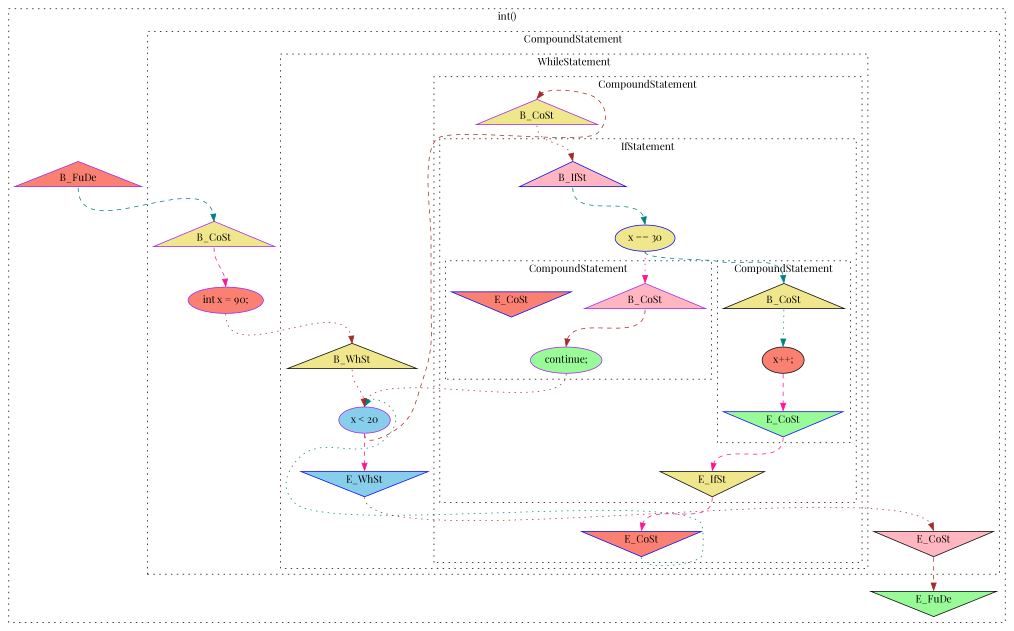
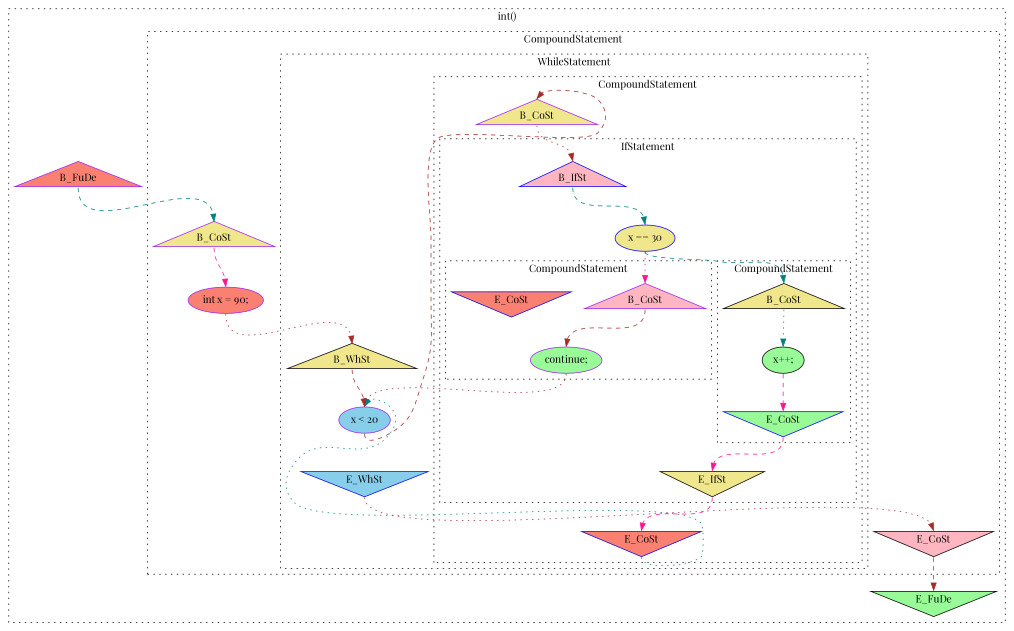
(783, 360) -> (783, 360)
(356, 385) -> (356, 385)
(365, 453) -> none
